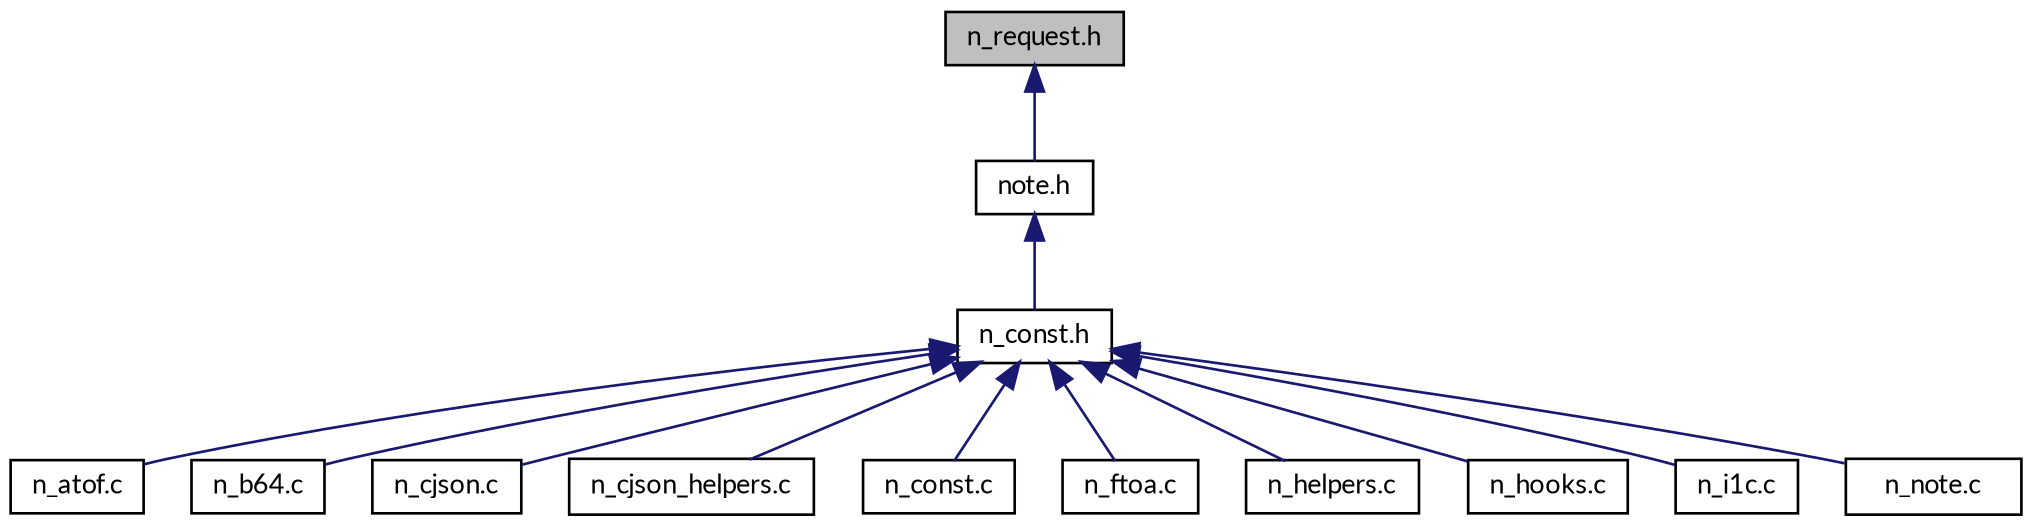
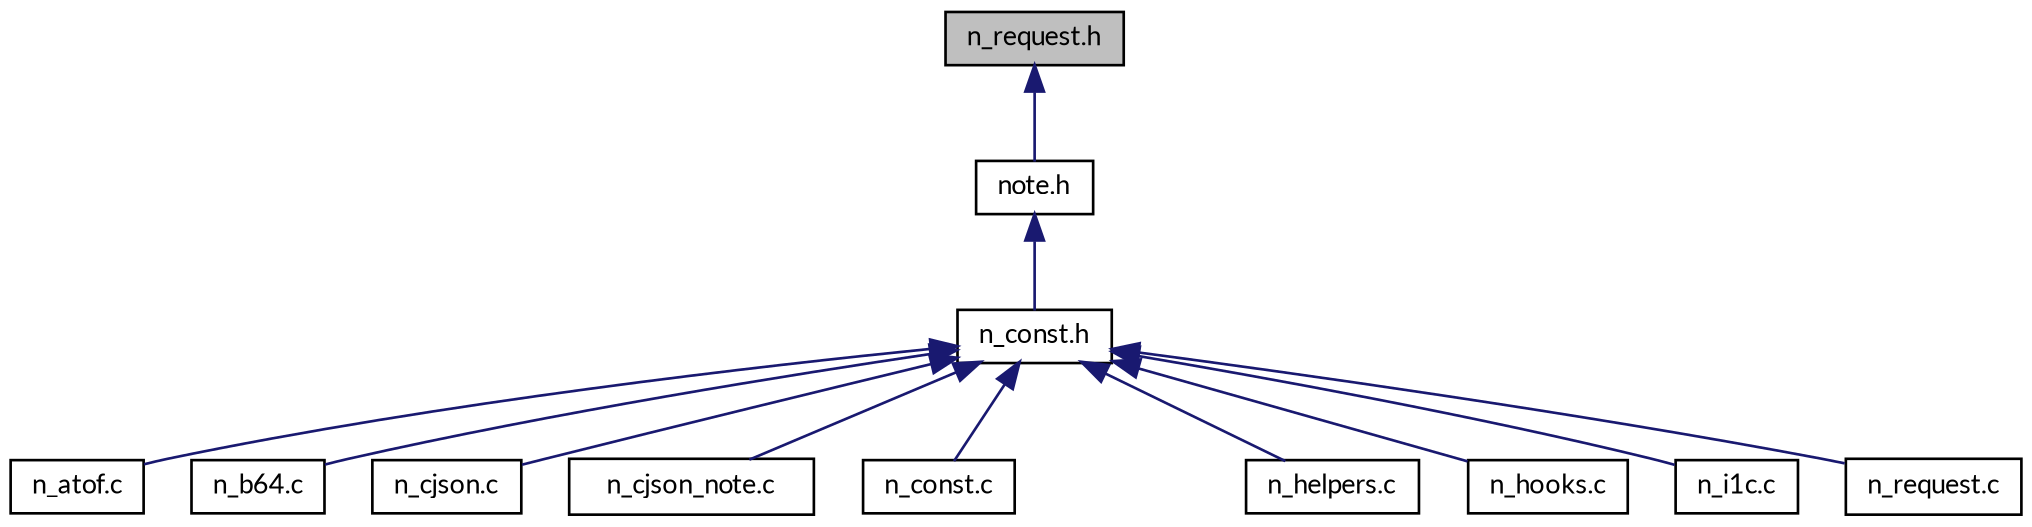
(692, 487) -> (692, 487)
(1130, 487) -> none
(1934, 487) -> (1934, 487)
